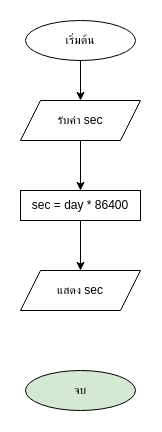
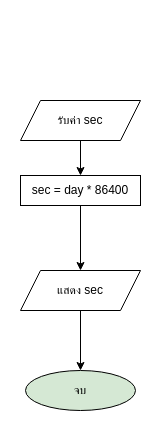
(81, 41) -> none
(81, 77) -> none
(81, 206) -> (81, 191)
none -> (81, 337)
